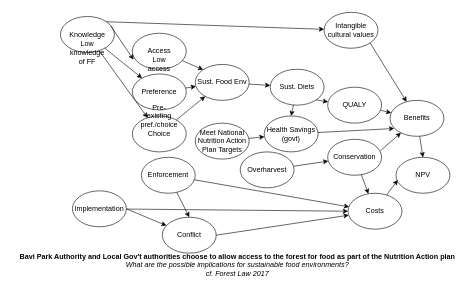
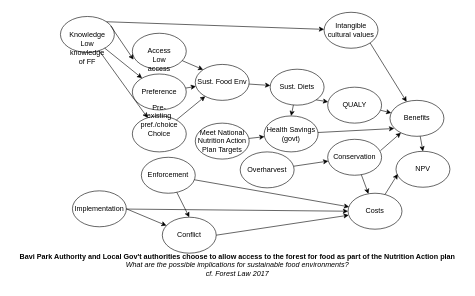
(423, 176) -> (423, 170)
